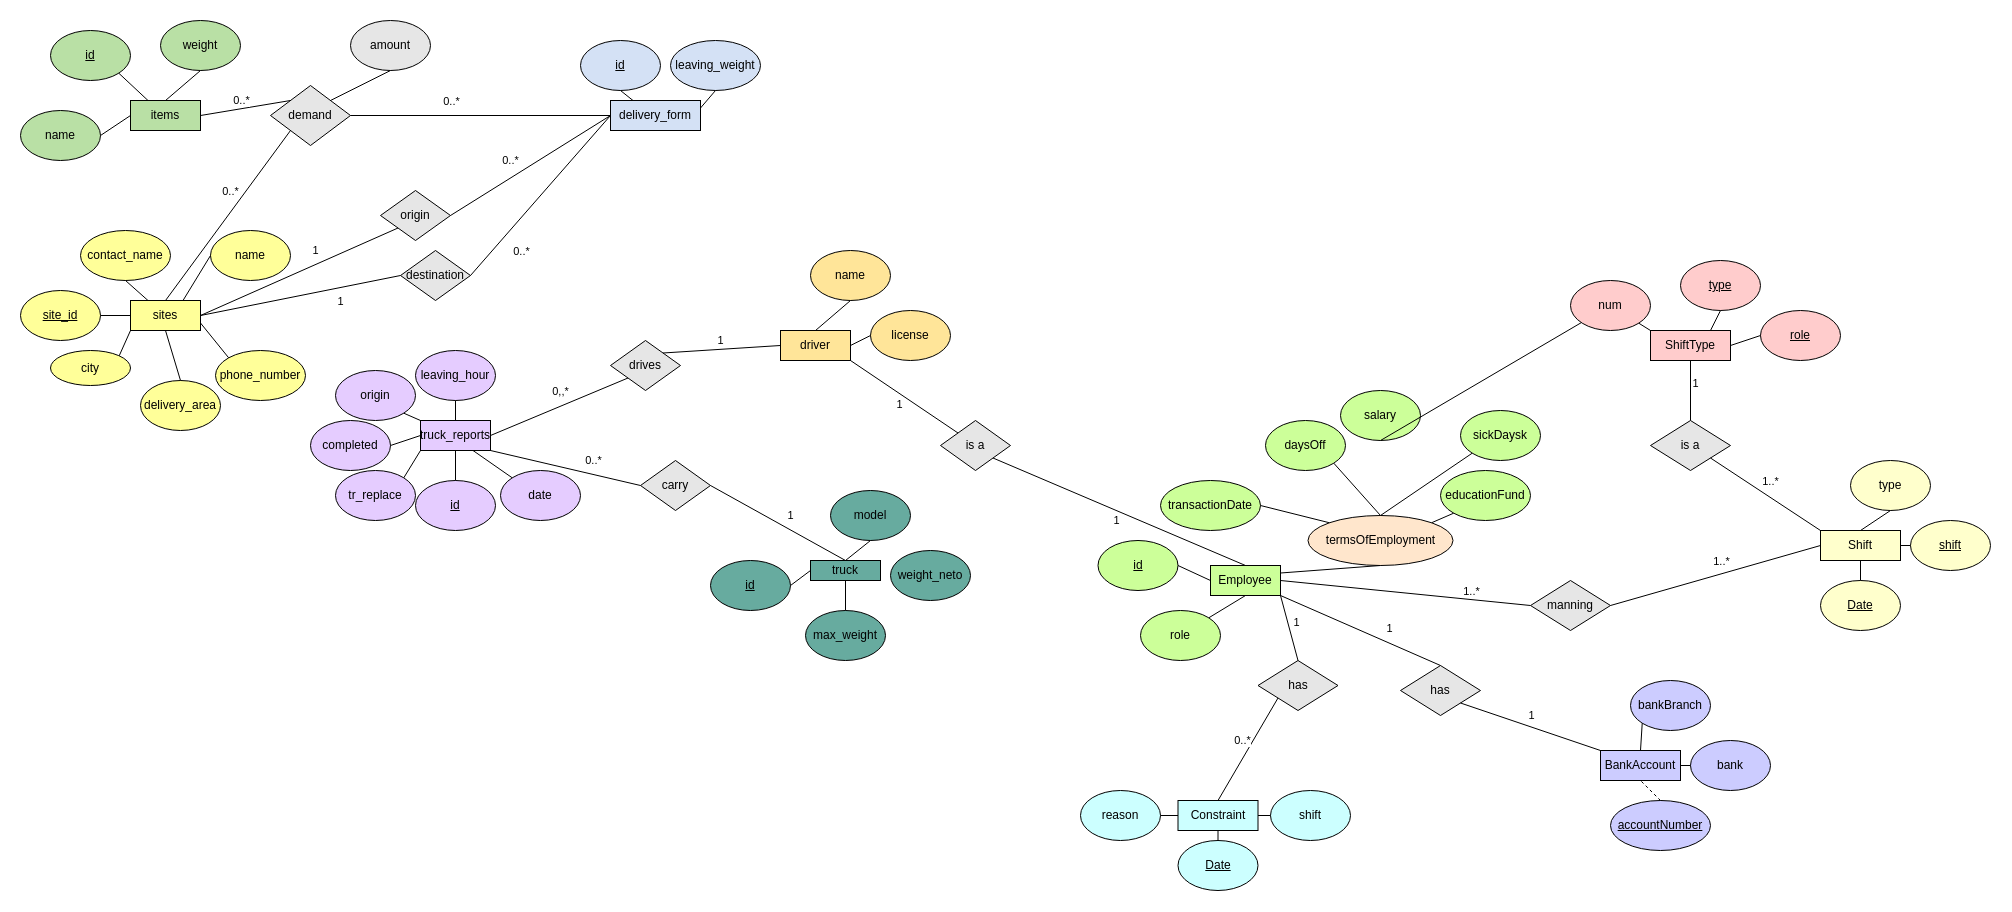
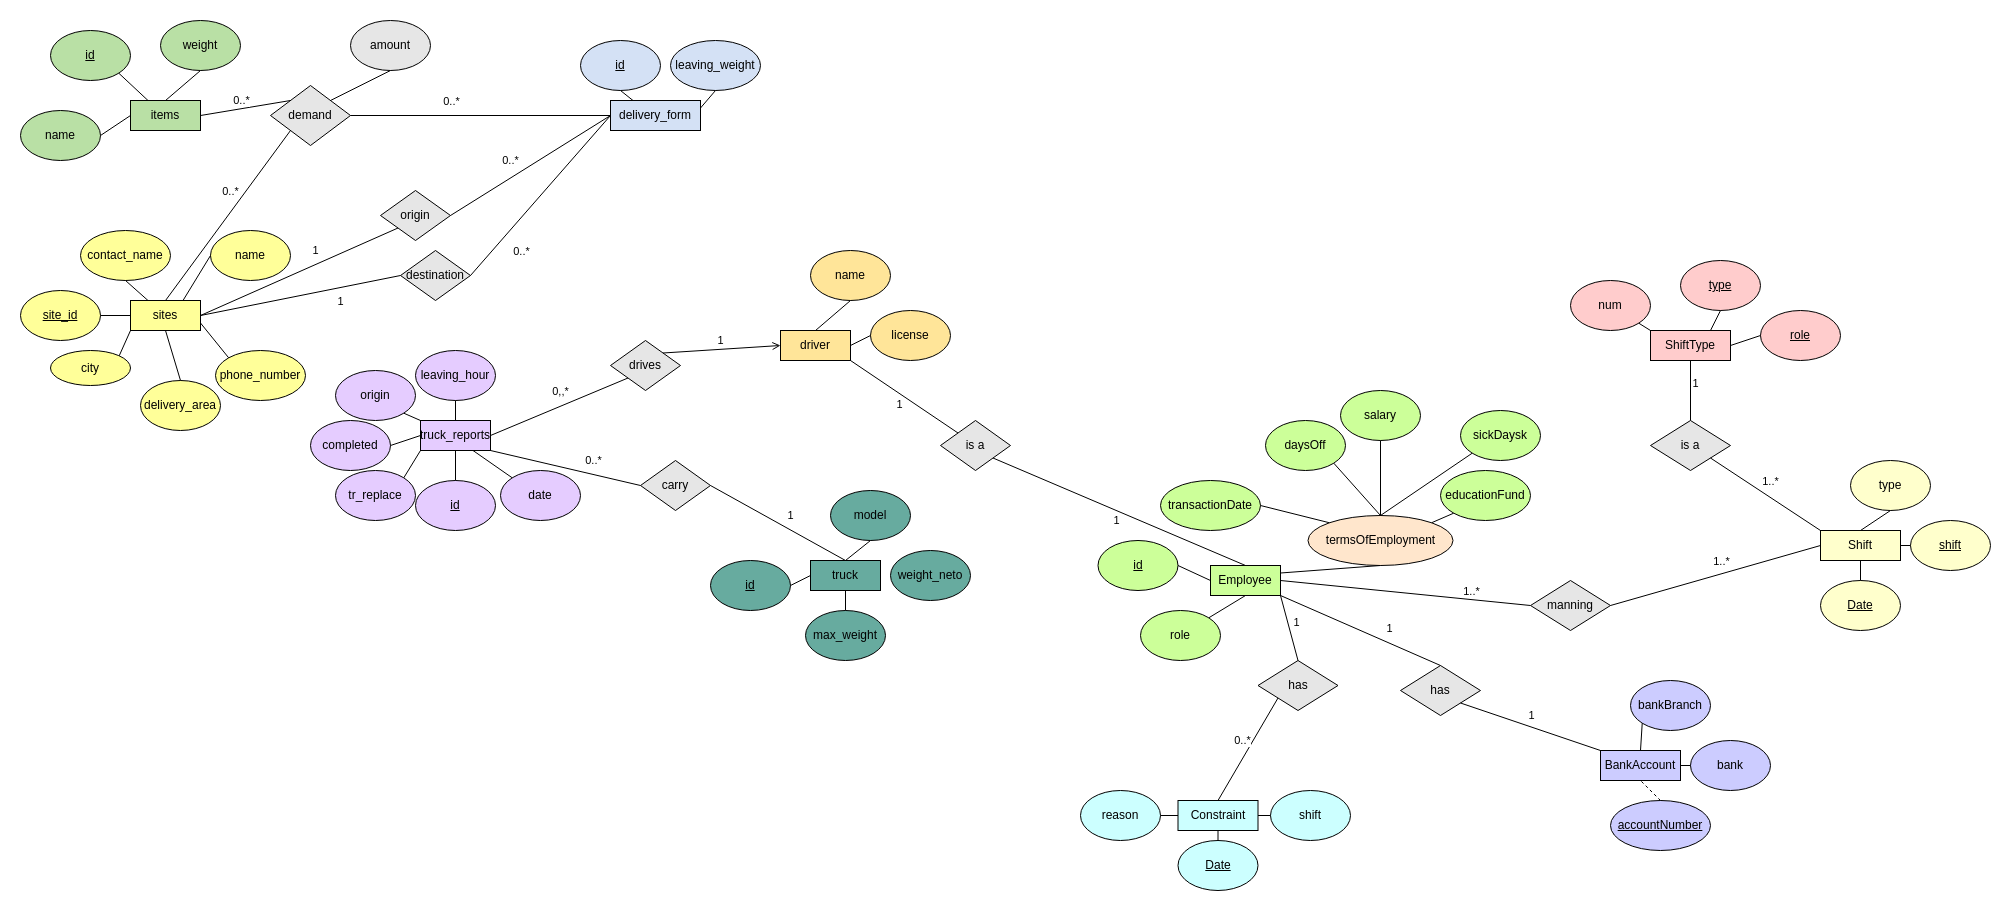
(775, 346) -> (774, 346)
(1481, 382) -> (1381, 478)
(846, 571) -> (846, 576)
